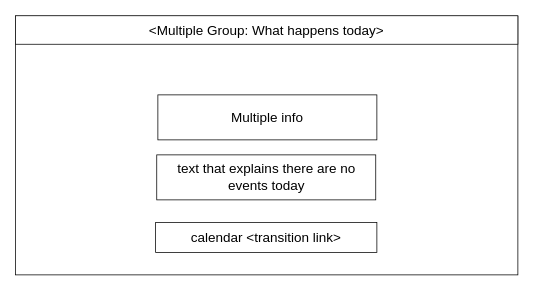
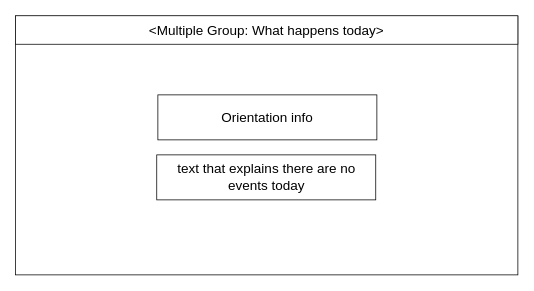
(267, 117) -> (267, 117)
(266, 237) -> none
